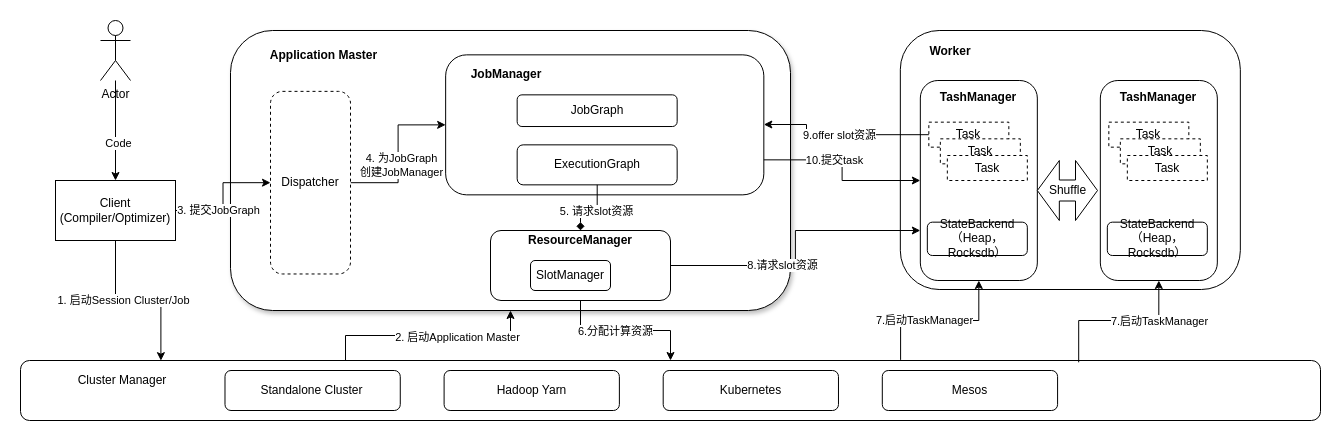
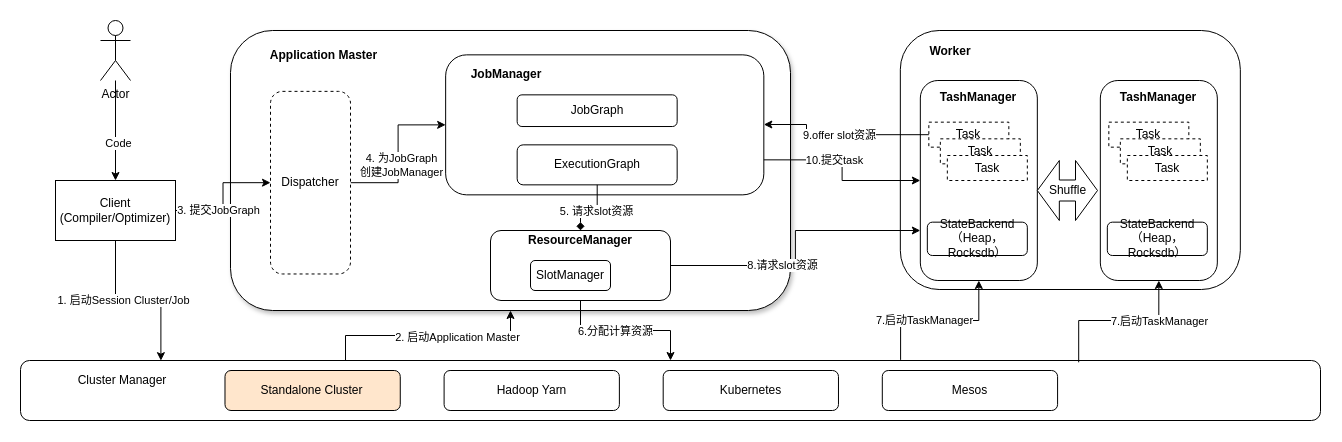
(313, 391) -> (313, 391)
